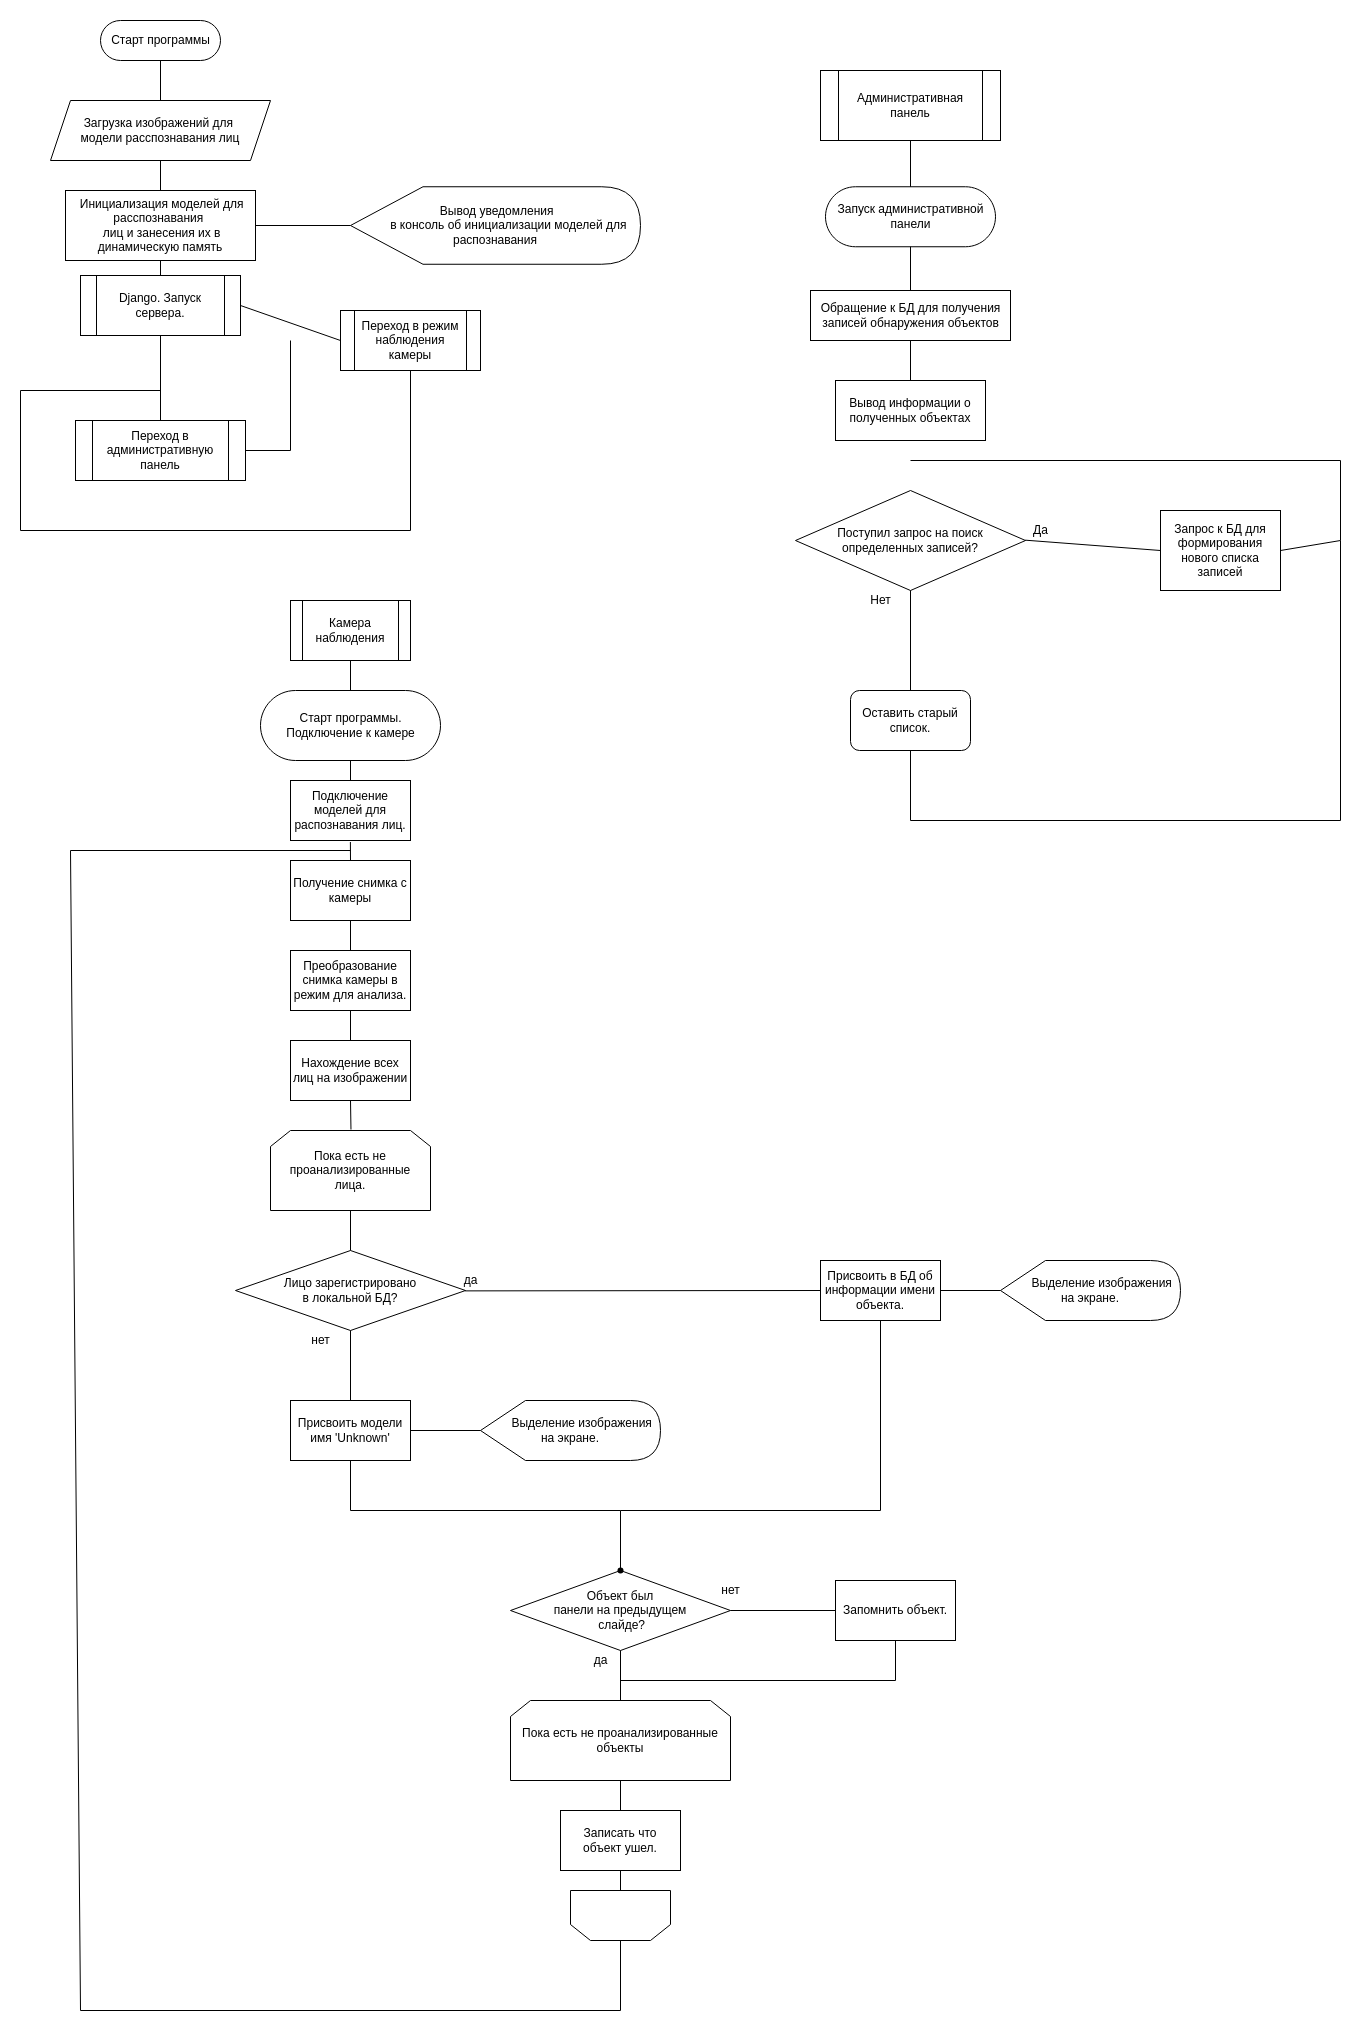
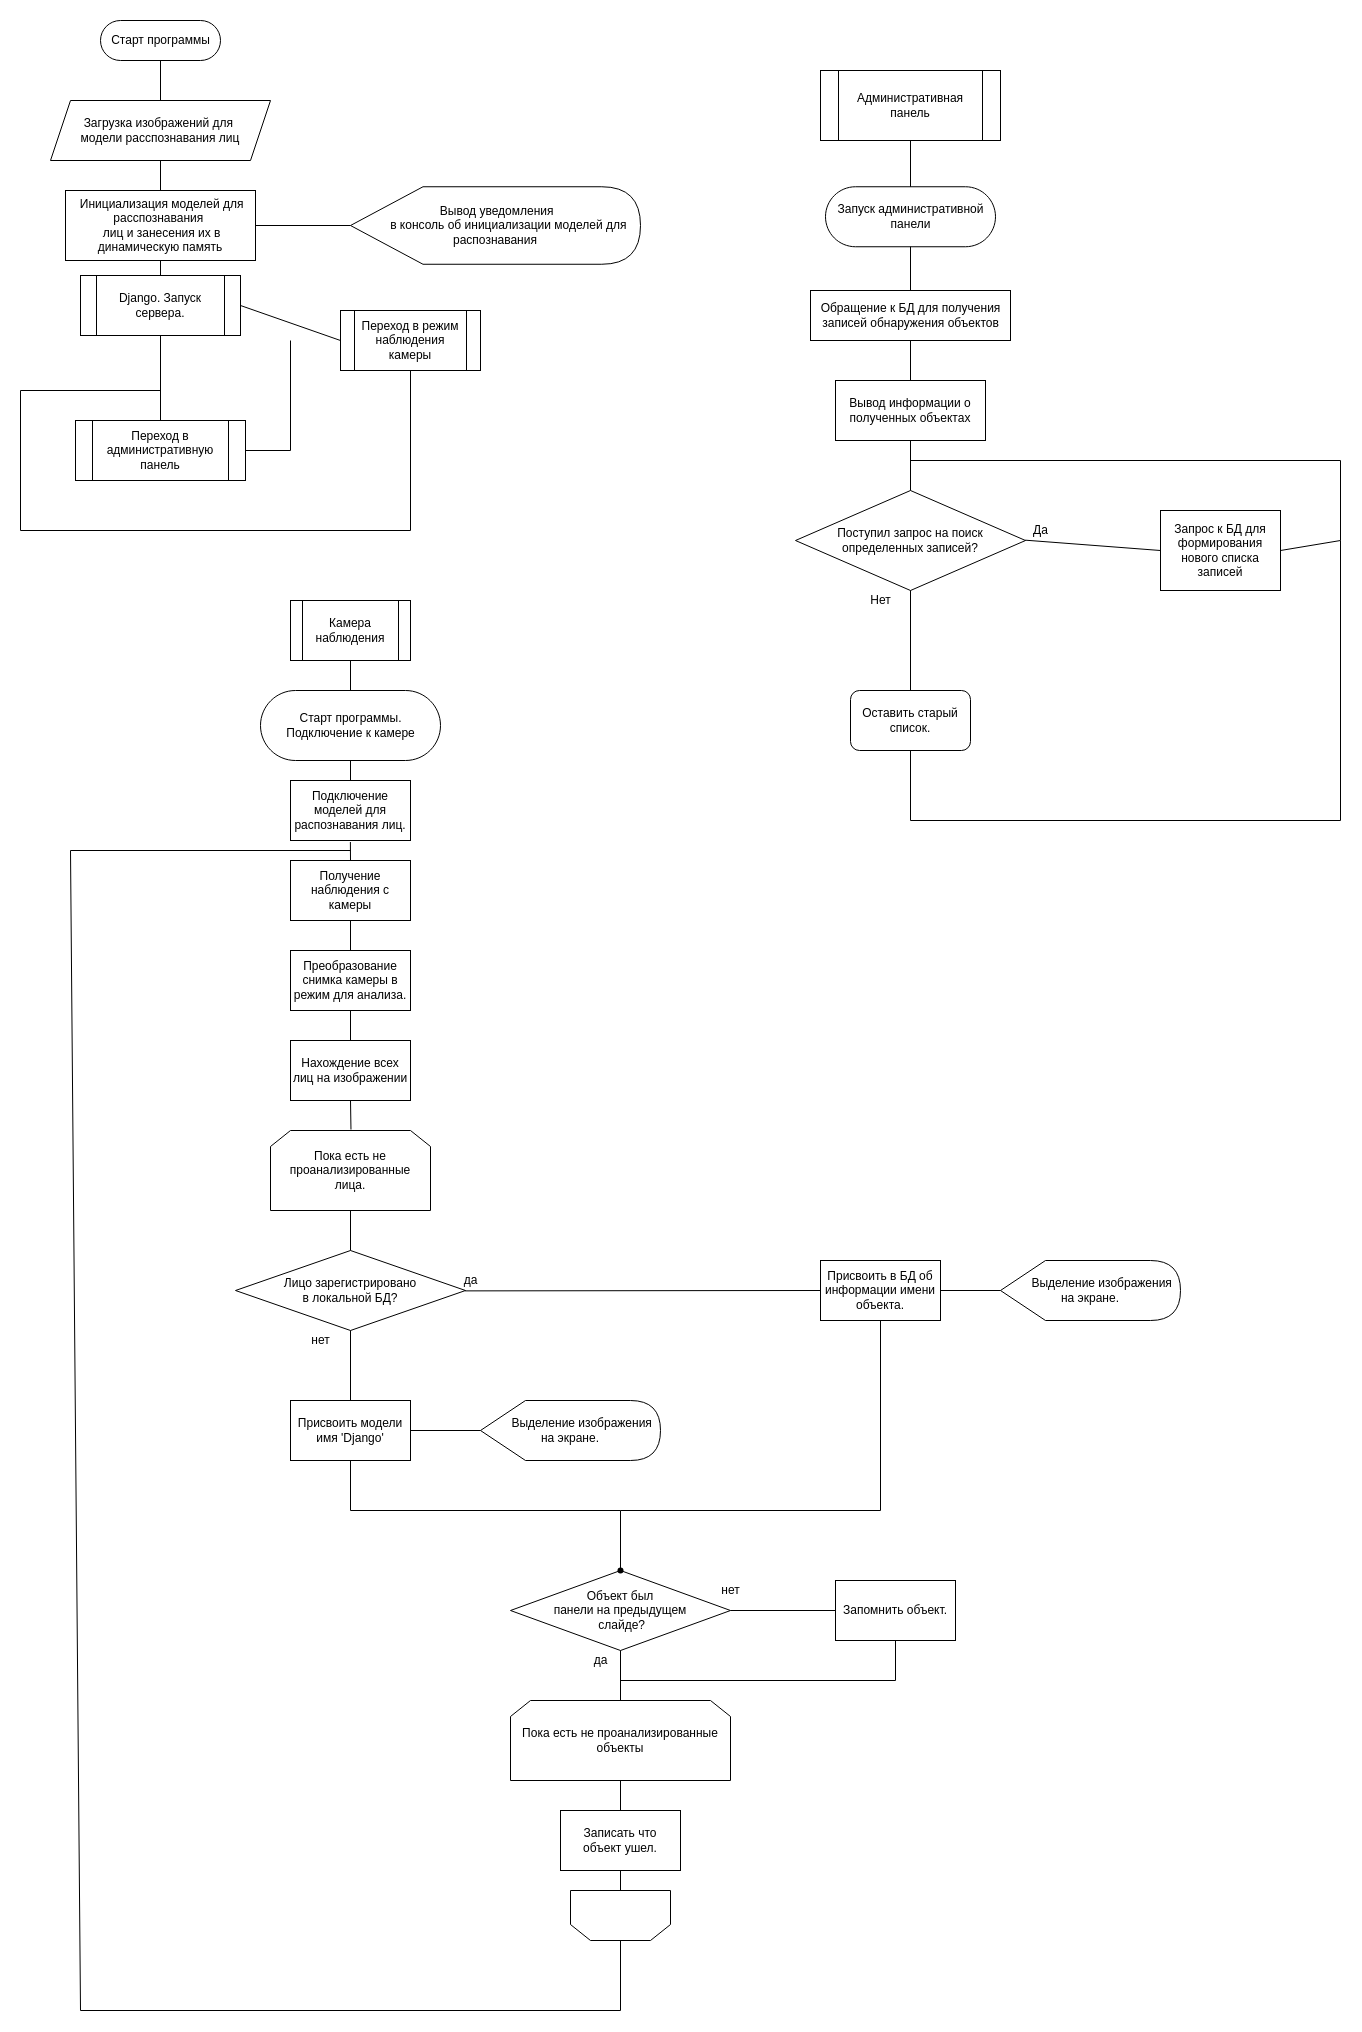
none -> (911, 466)
(351, 891) -> (351, 891)
(351, 1431) -> (351, 1431)
